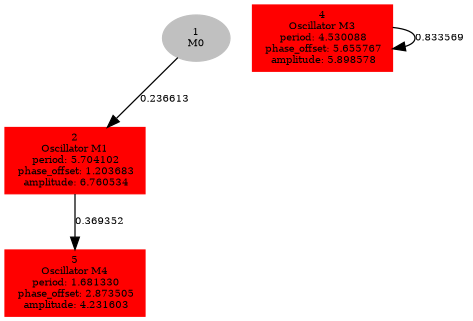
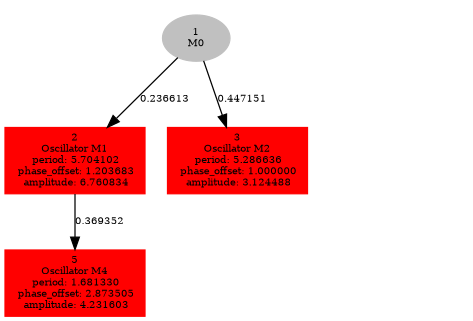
(322, 38) -> none
none -> (238, 161)
(75, 182) -> (75, 182)
